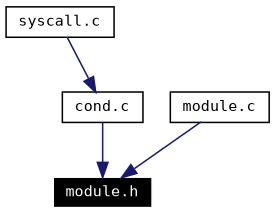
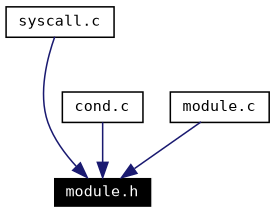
(78, 58) -> (44, 105)
